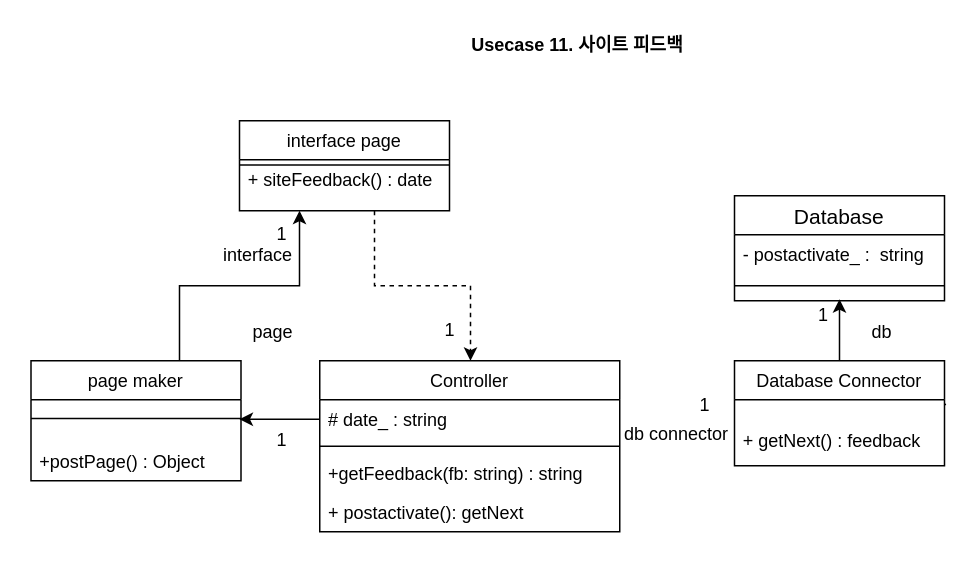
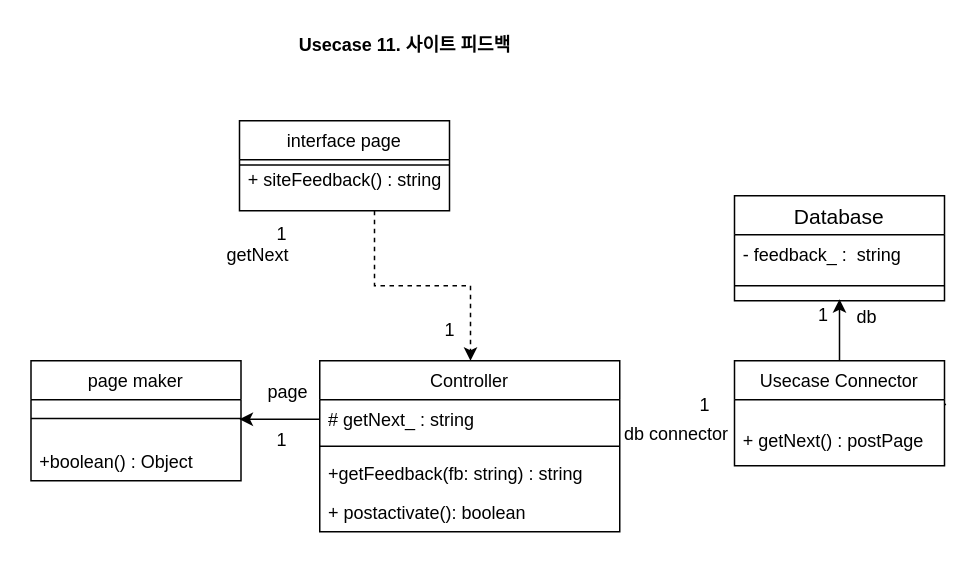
(577, 46) -> (404, 46)
(352, 180) -> (359, 180)
(854, 255) -> (837, 255)
(258, 256) -> (258, 256)
(235, 286) -> none
(272, 332) -> (287, 392)
(881, 332) -> (866, 317)
(839, 381) -> (839, 381)
(397, 420) -> (412, 420)
(844, 441) -> (844, 441)
(133, 462) -> (125, 462)
(444, 513) -> (442, 513)
